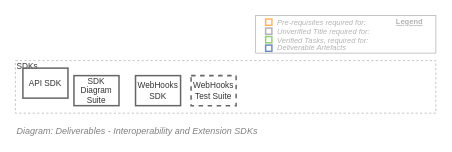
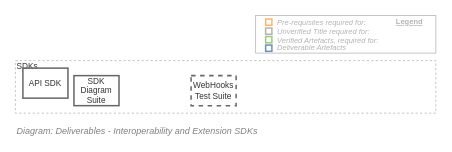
(330, 40) -> (339, 40)
(158, 90) -> none
